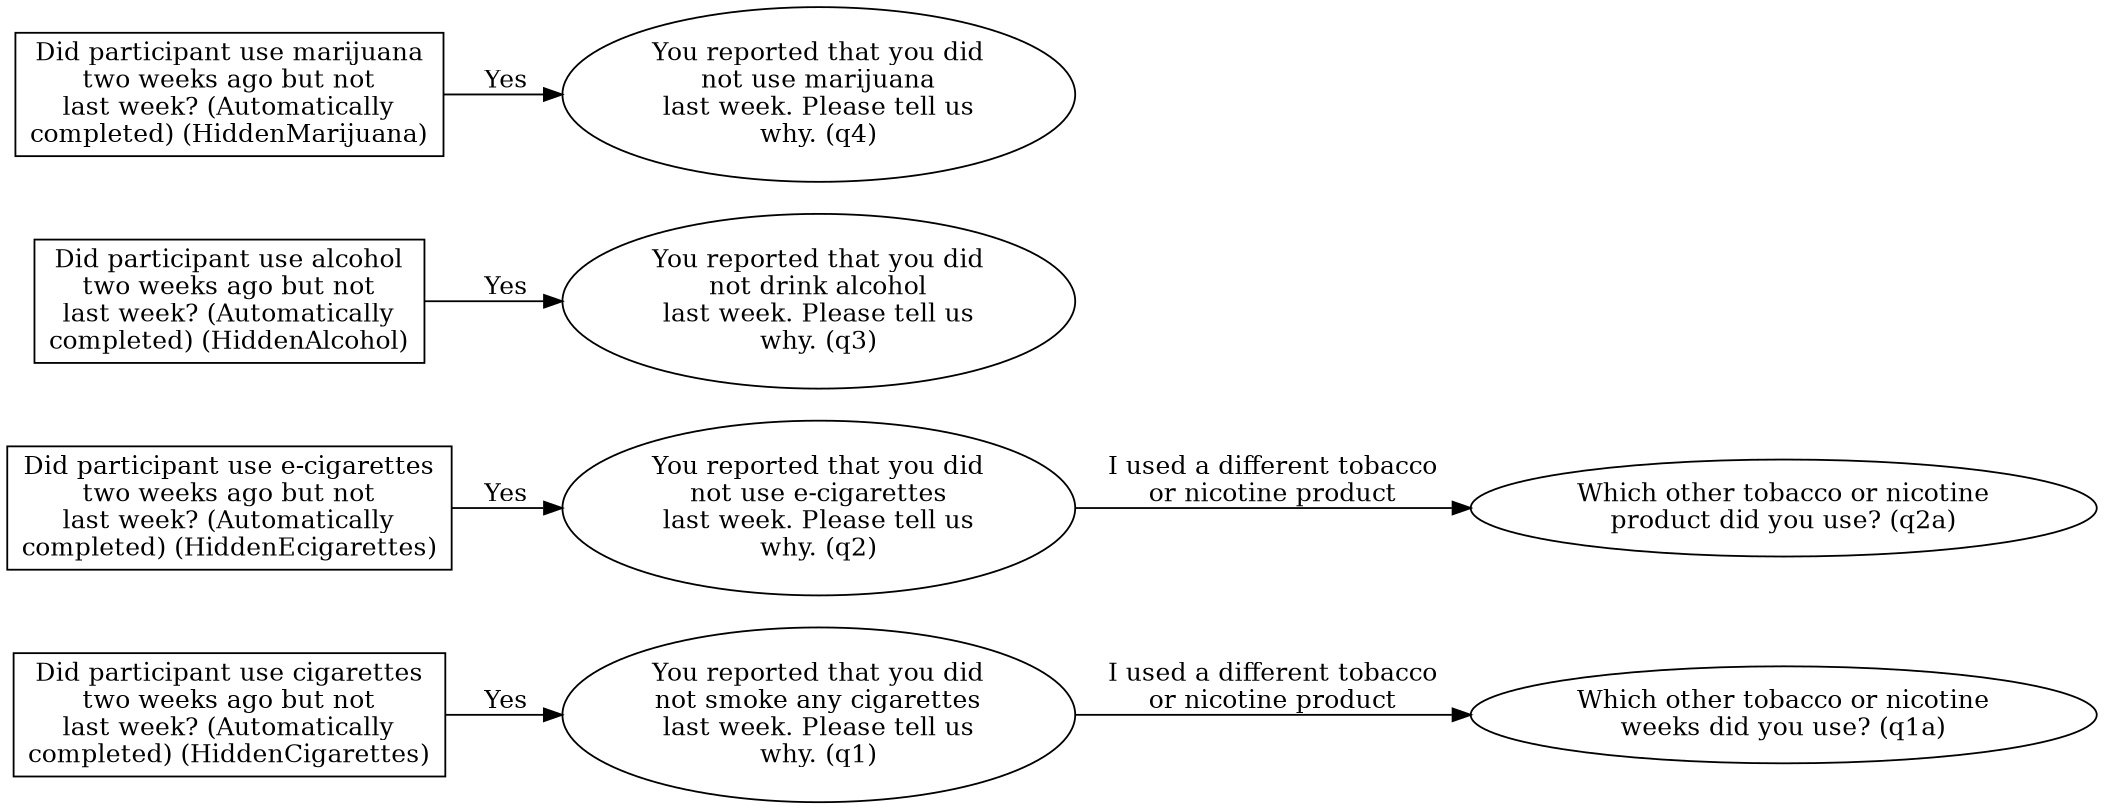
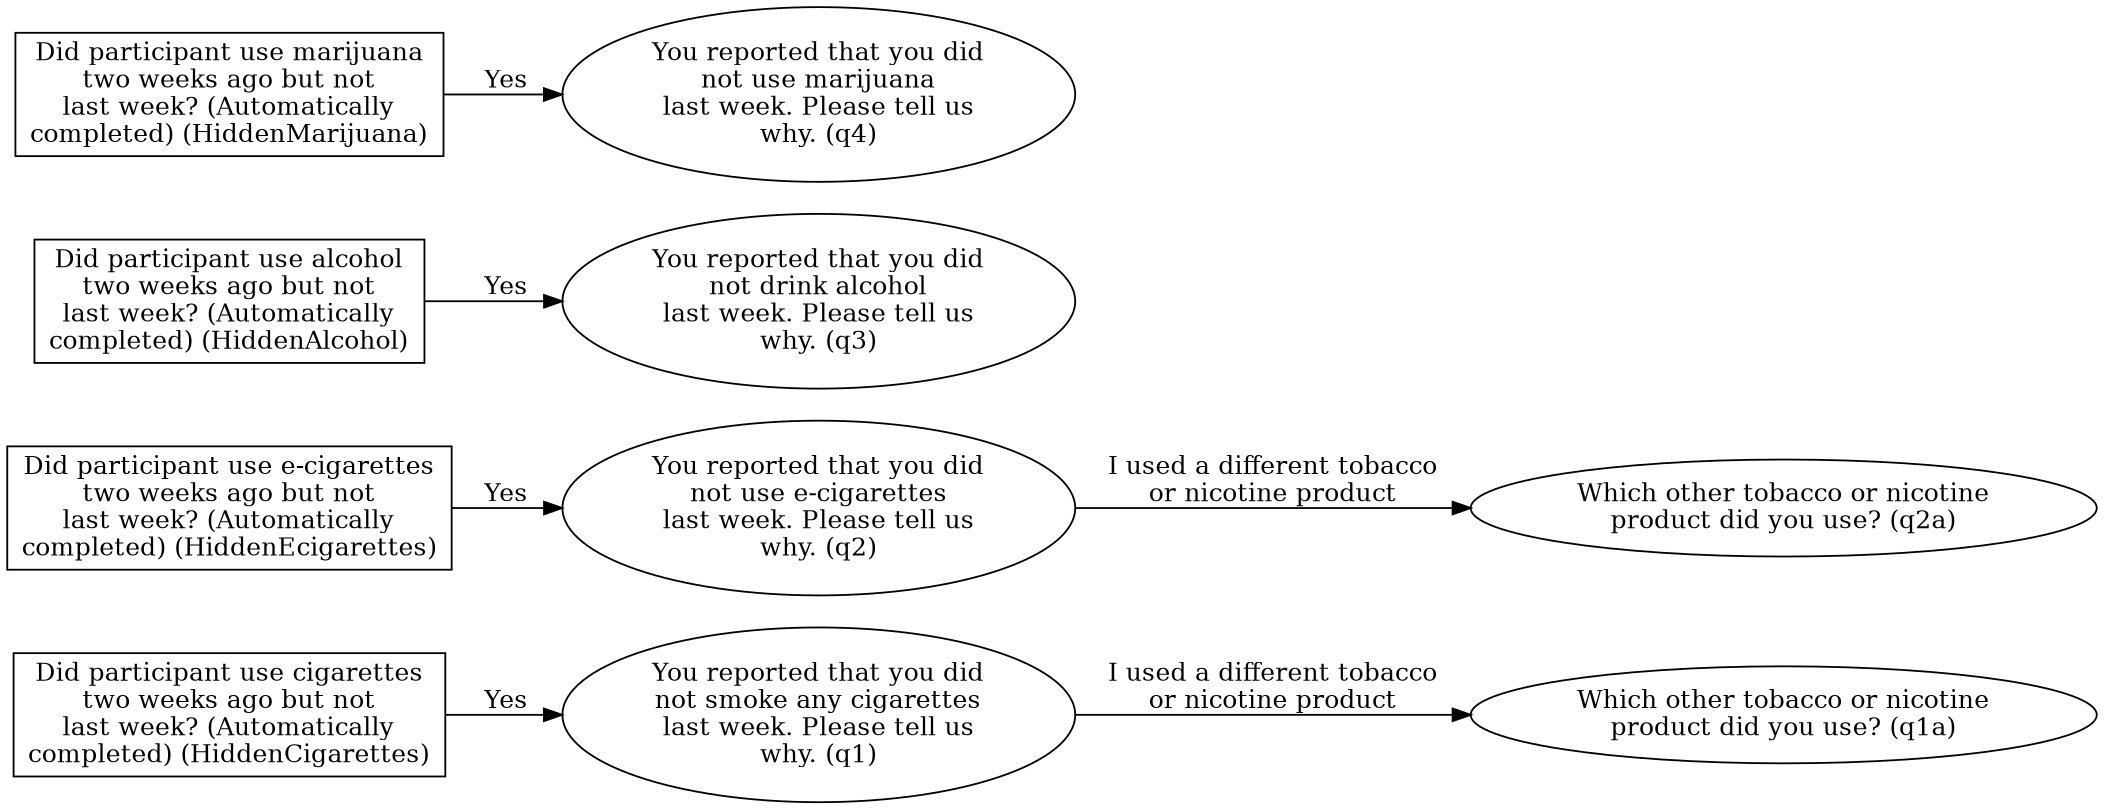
(1784, 715) -> (1784, 715)
